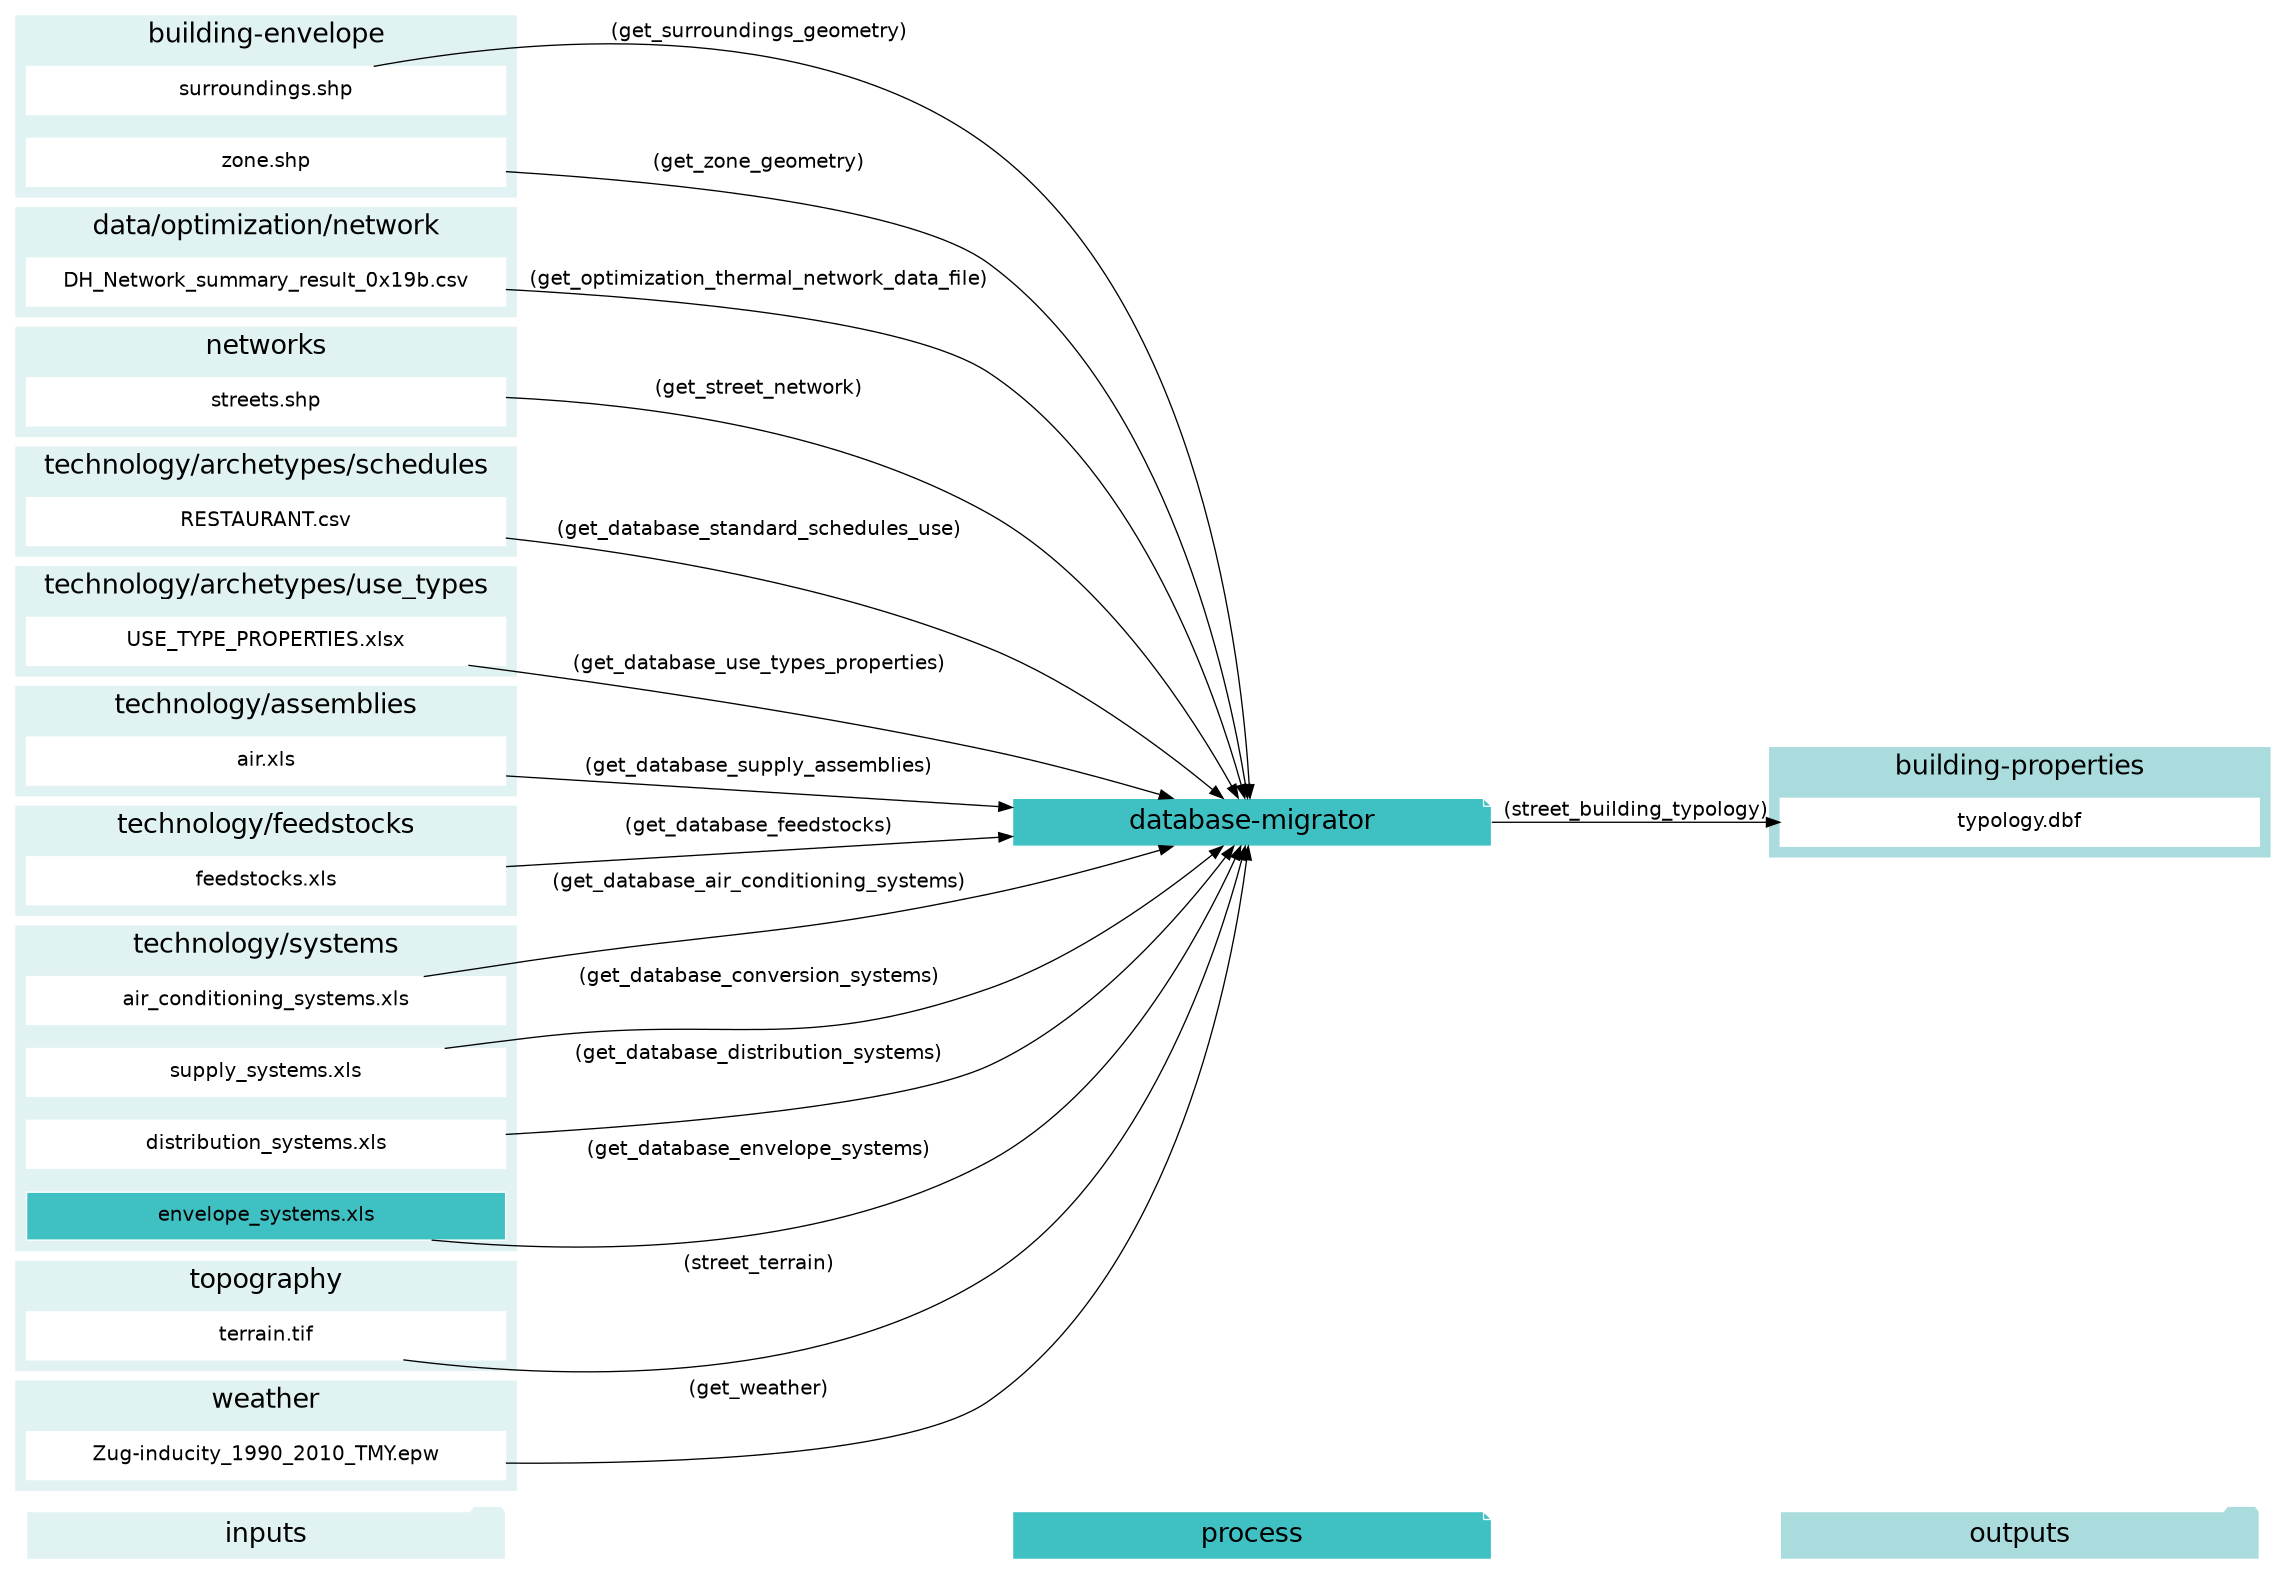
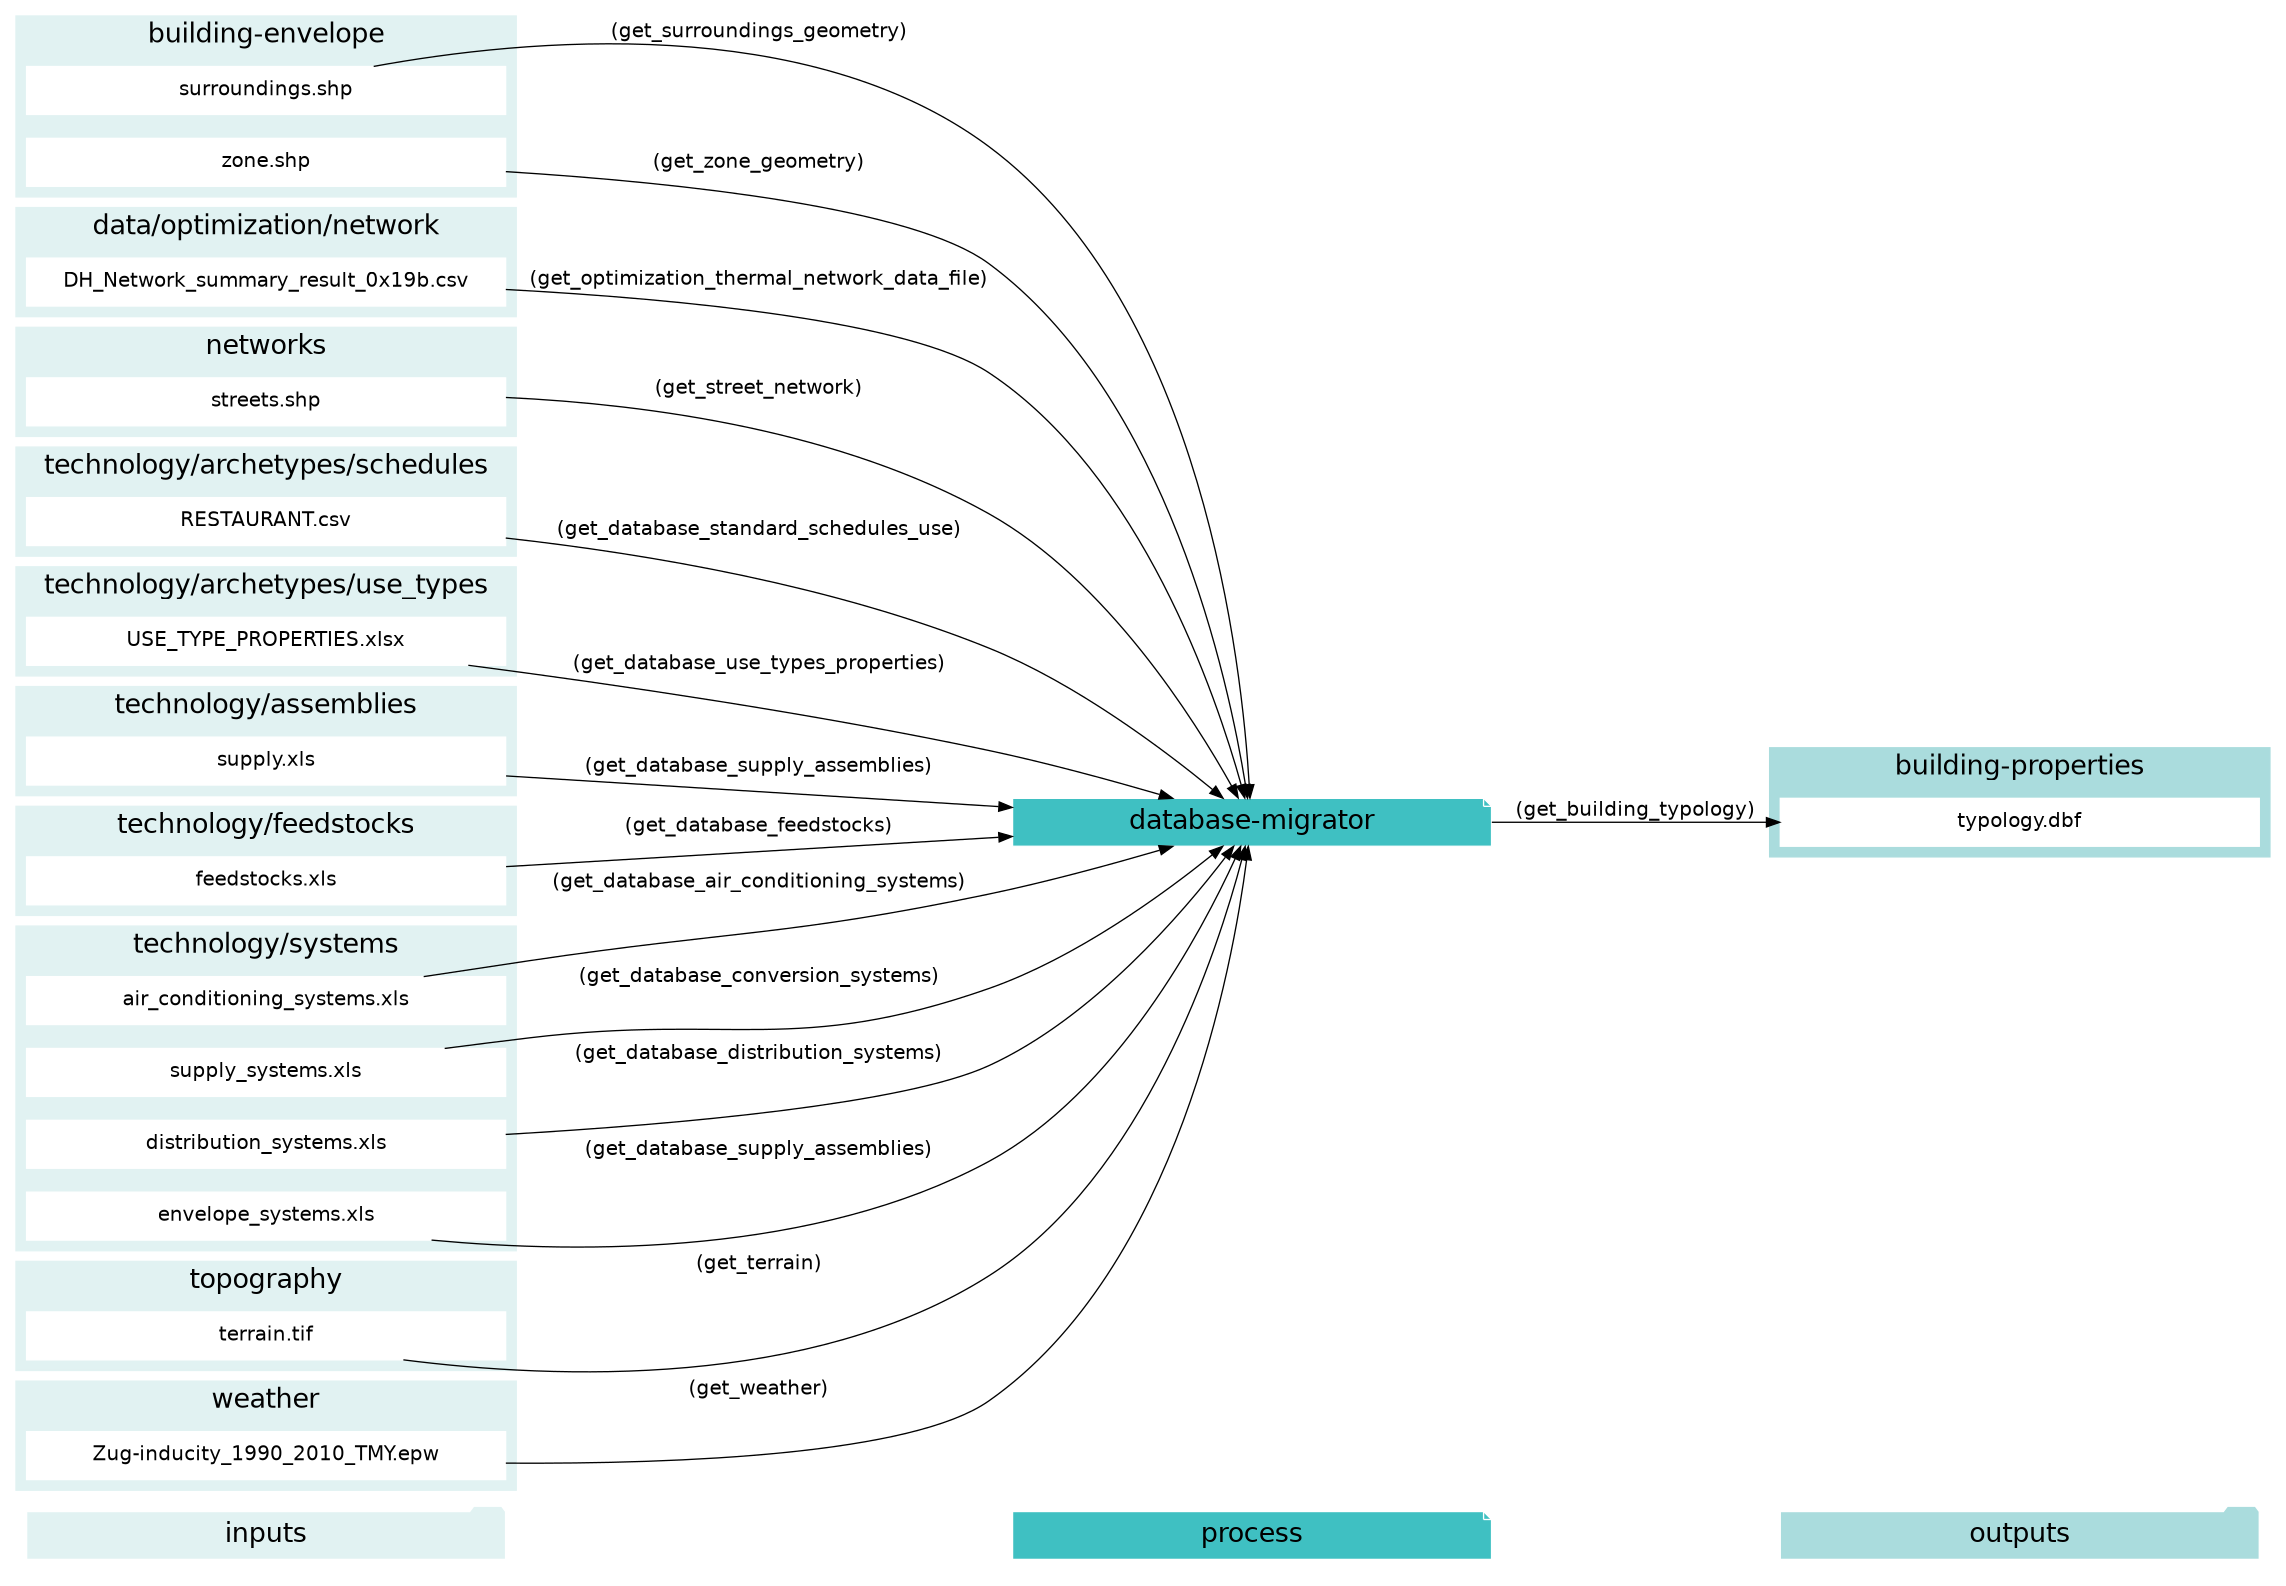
(266, 761) -> (266, 761)
(1636, 811) -> (1636, 811)
(759, 1150) -> (759, 1150)
(266, 1216) -> (266, 1216)
(759, 1265) -> (759, 1265)
